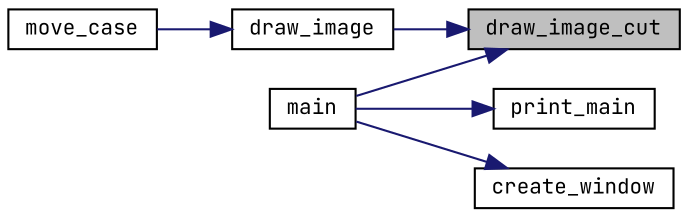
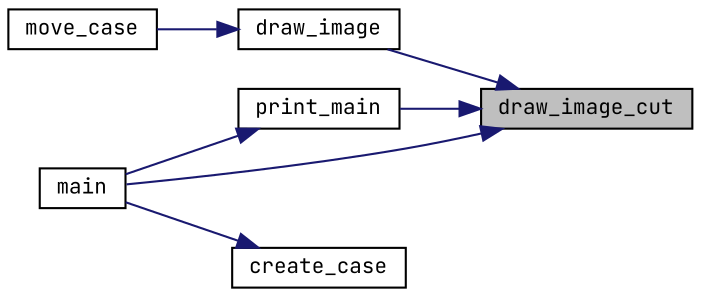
none -> (430, 109)
(574, 188) -> (319, 268)
